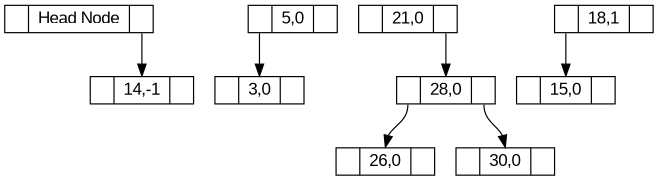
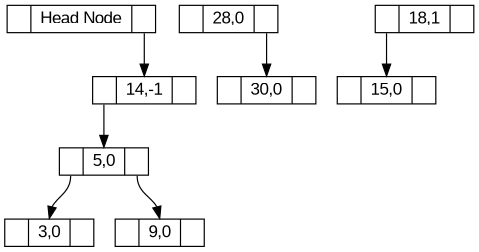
(408, 19) -> none
none -> (104, 120)
(385, 162) -> none
none -> (160, 233)
